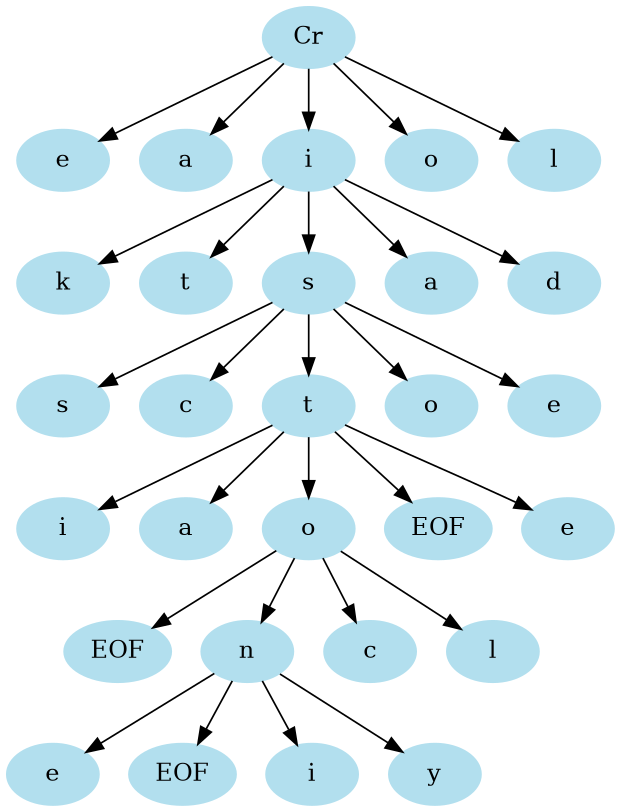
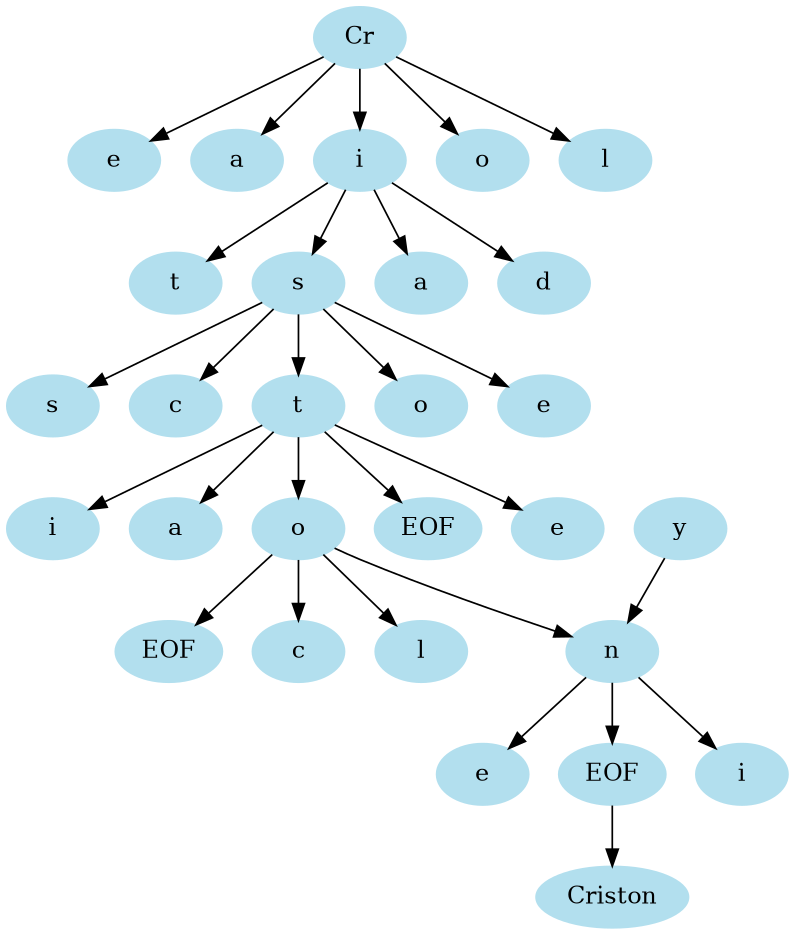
(63, 283) -> none
(334, 708) -> (651, 583)
none -> (612, 897)
